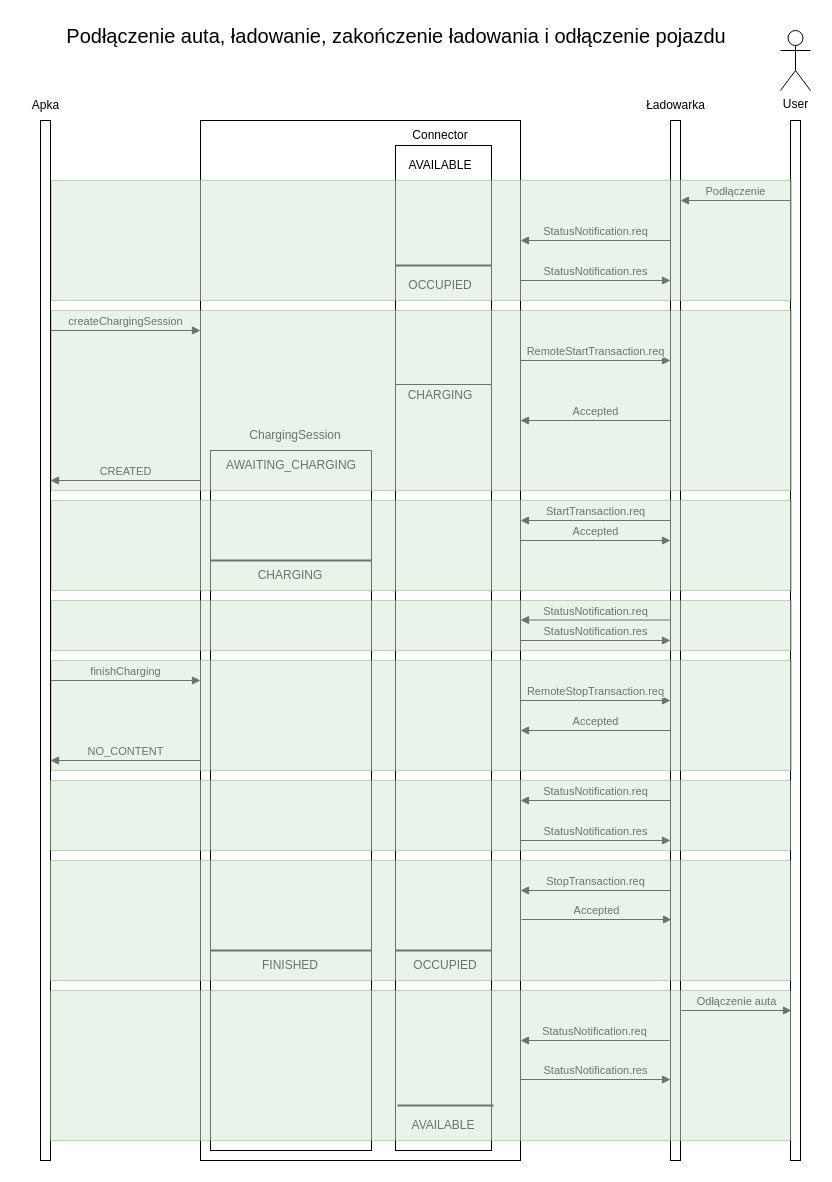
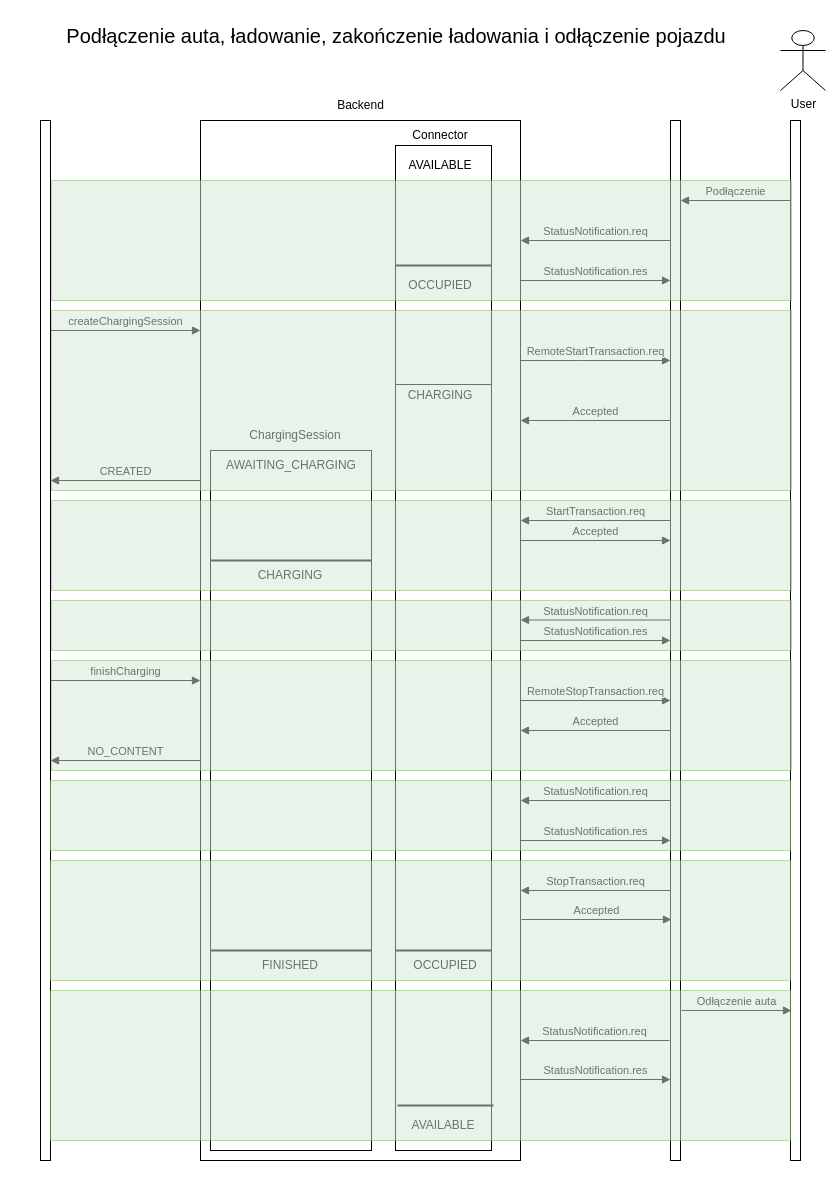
(796, 61) -> (803, 61)
(46, 106) -> none
none -> (361, 106)
(676, 106) -> none
